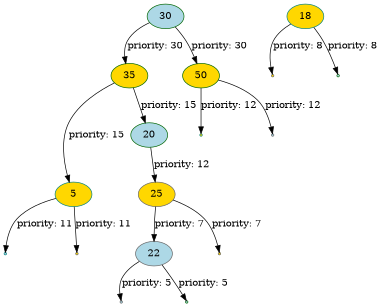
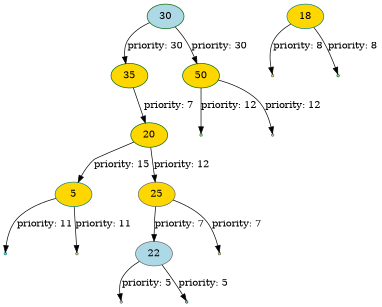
(169, 105) -> (169, 105)
(71, 119) -> (104, 155)
(149, 135) -> (149, 135)
